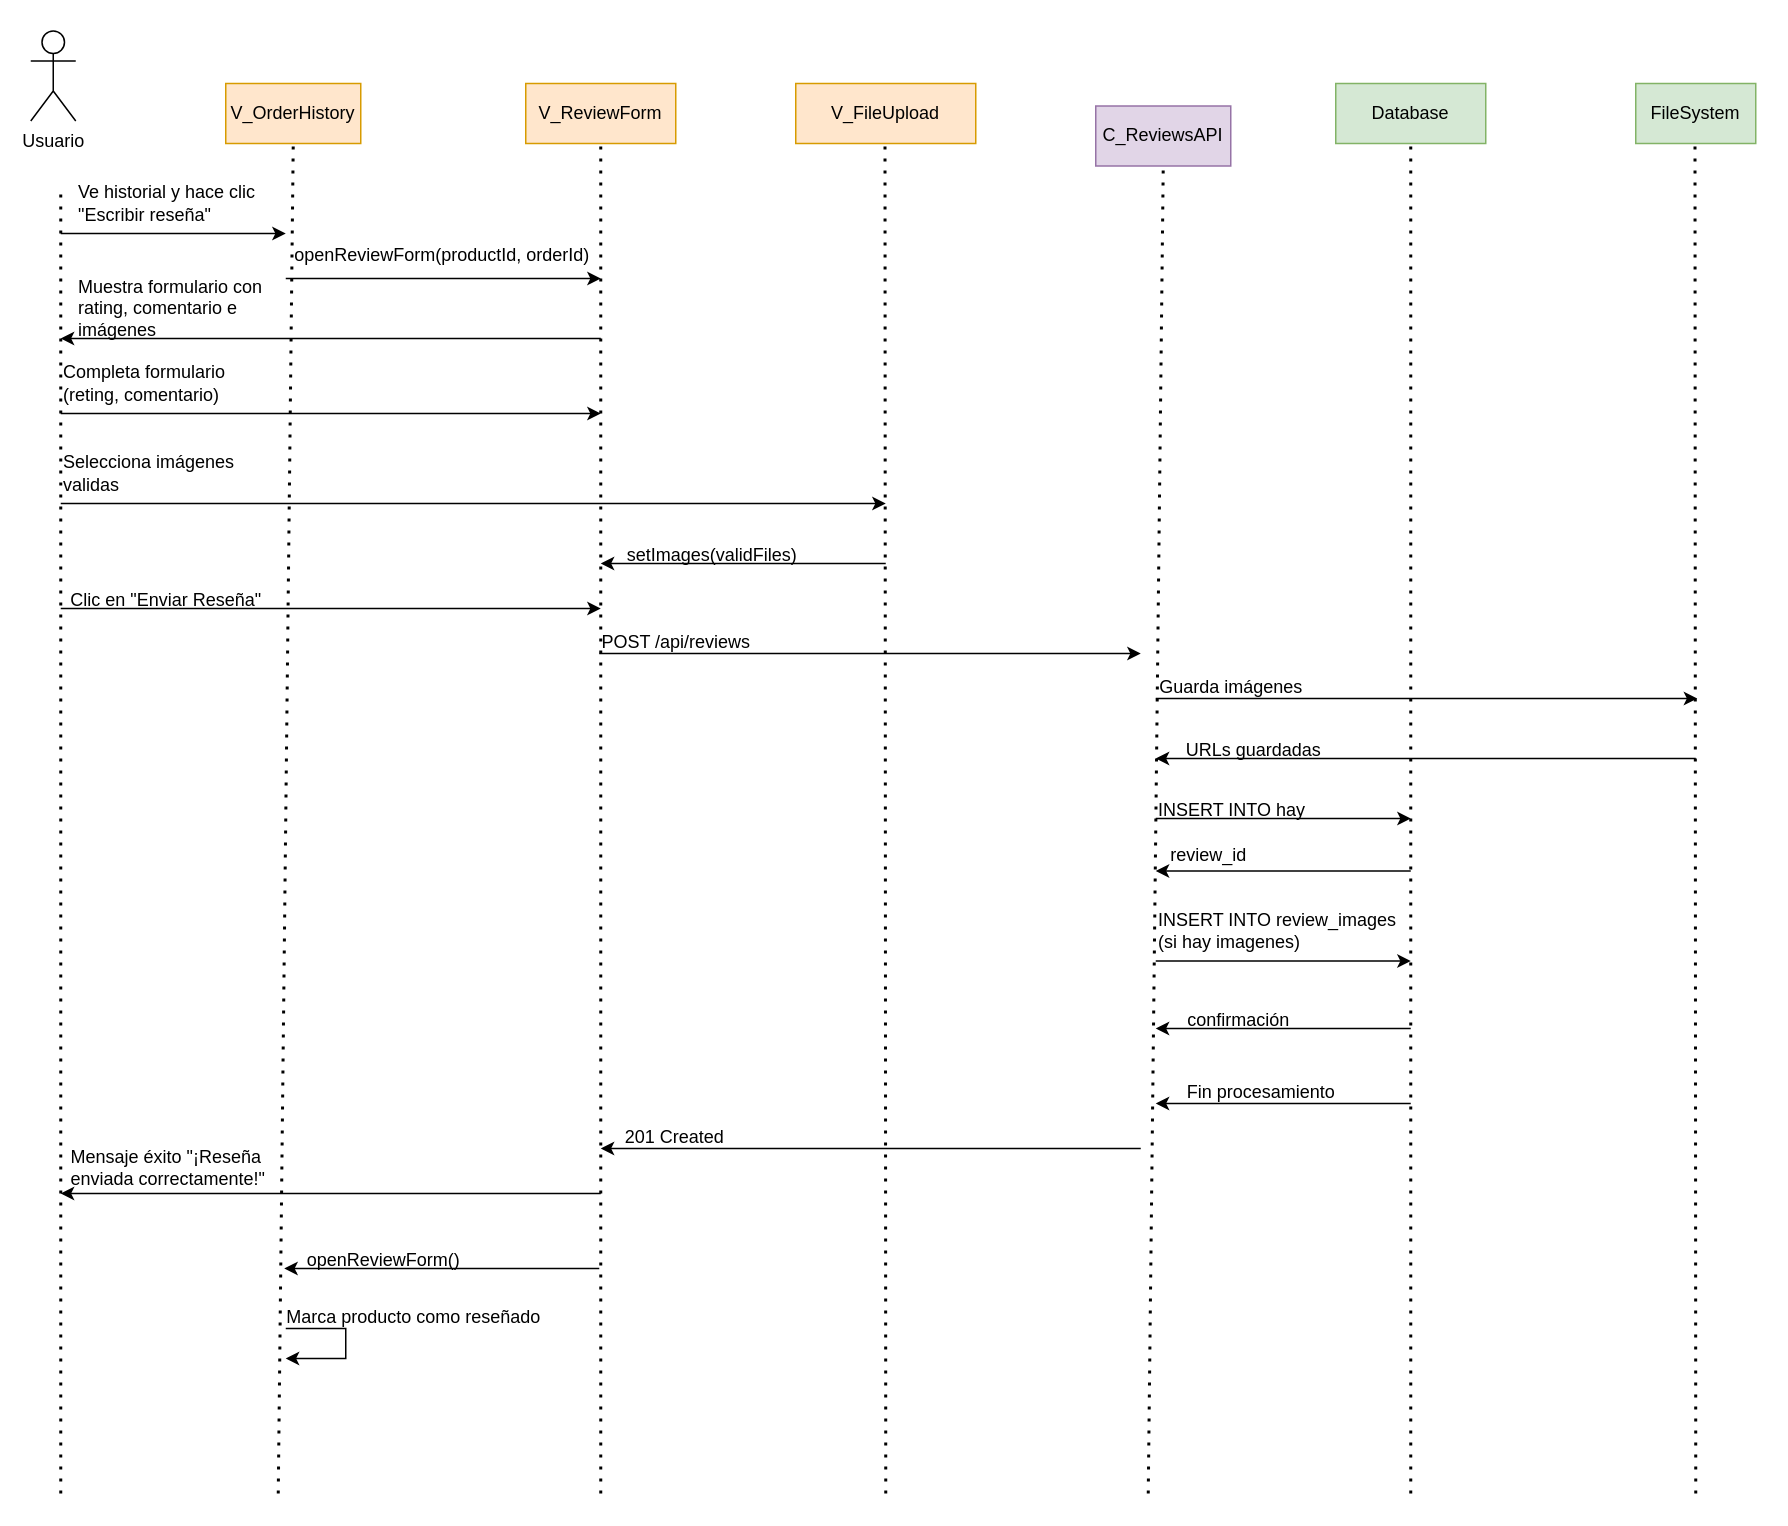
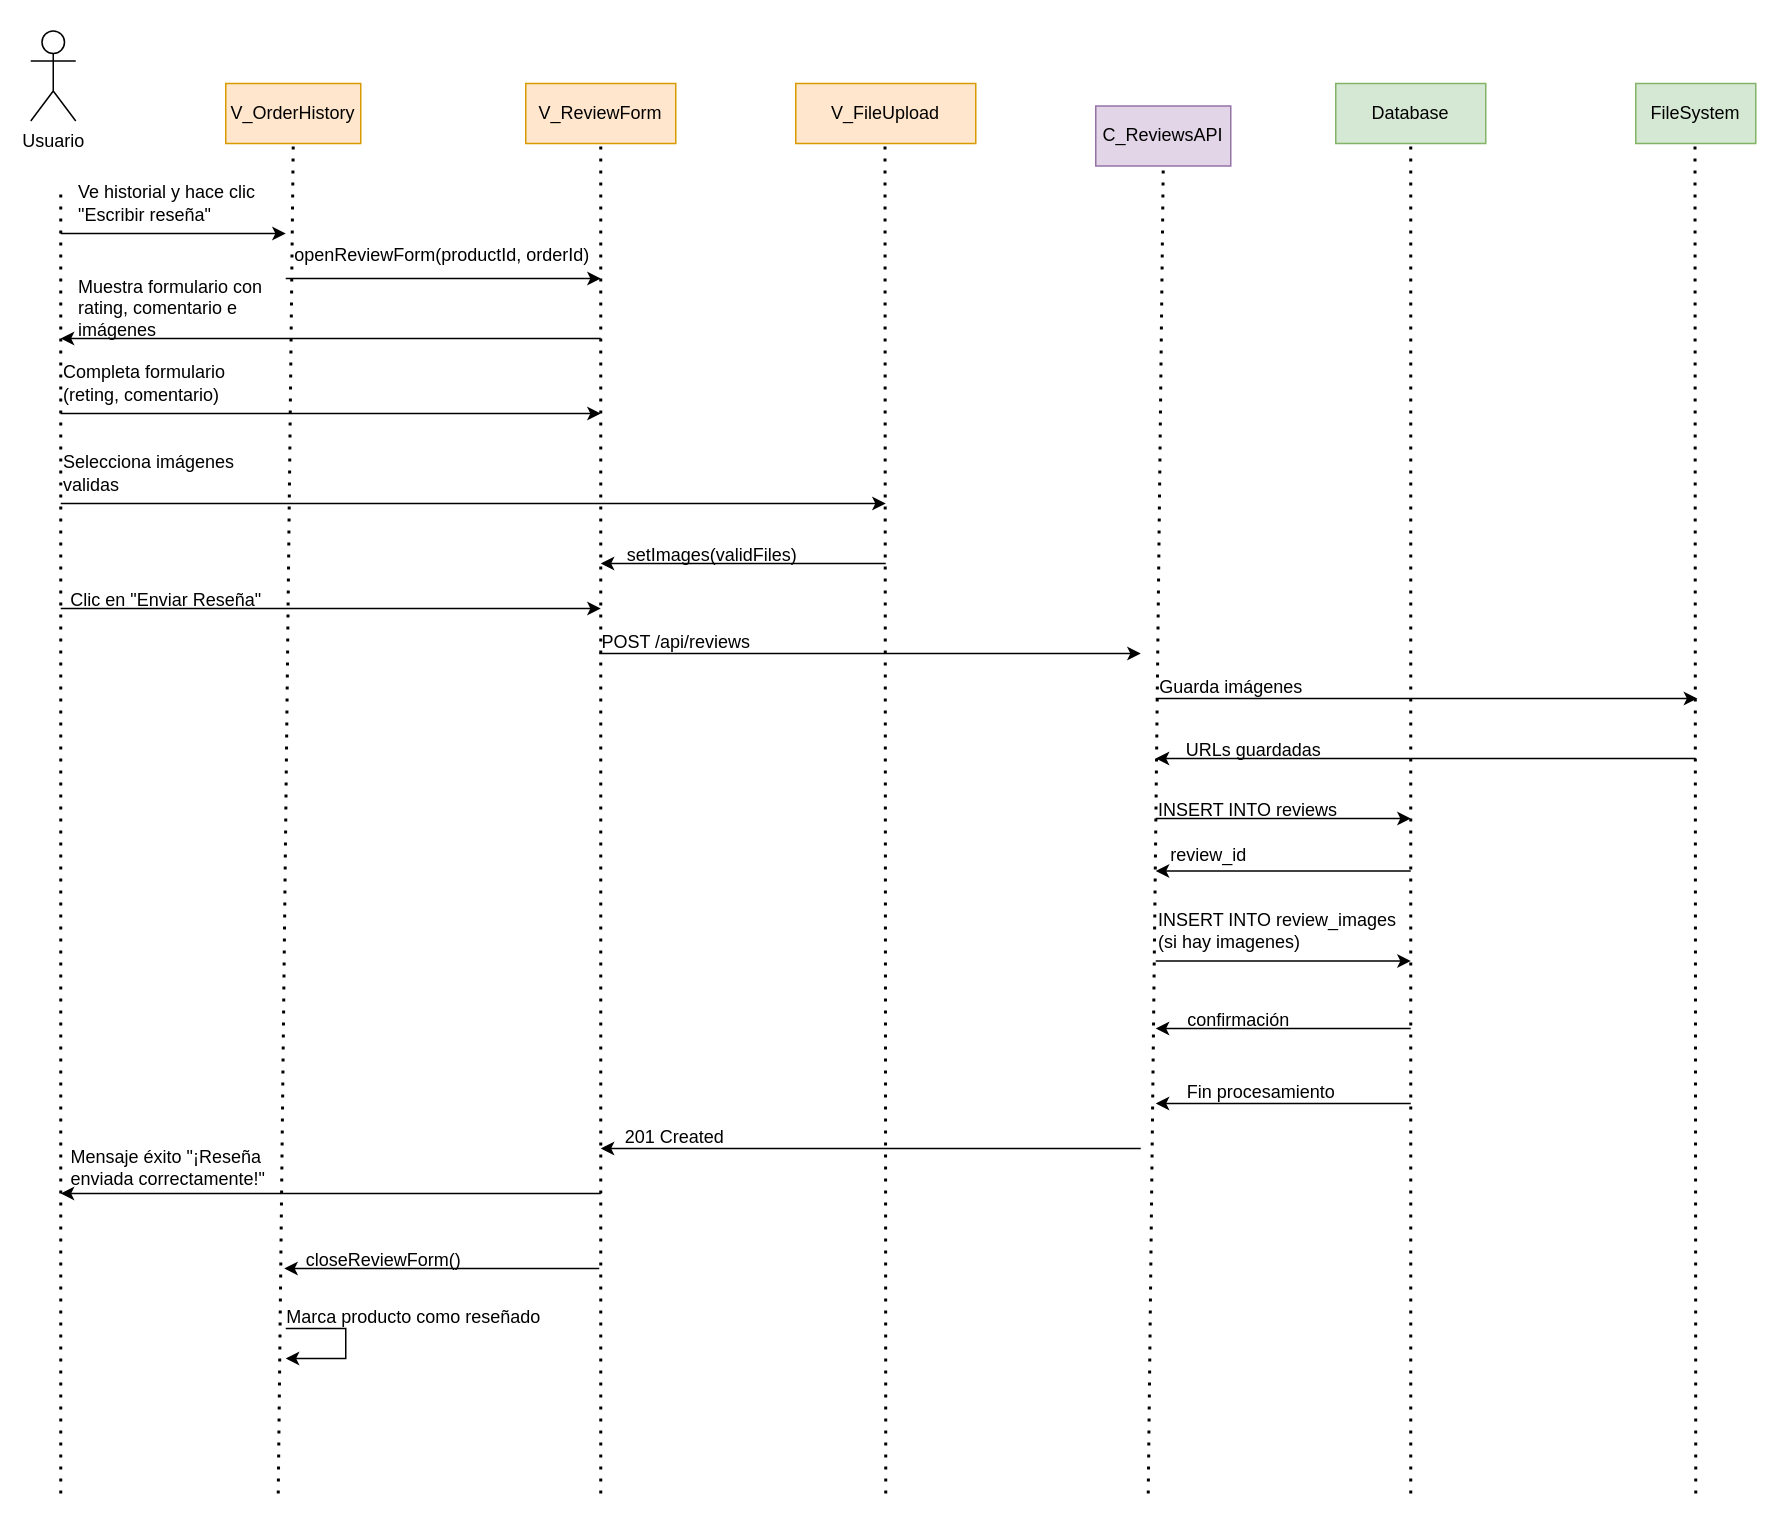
(1230, 811) -> (1247, 811)
(384, 1261) -> (384, 1261)
